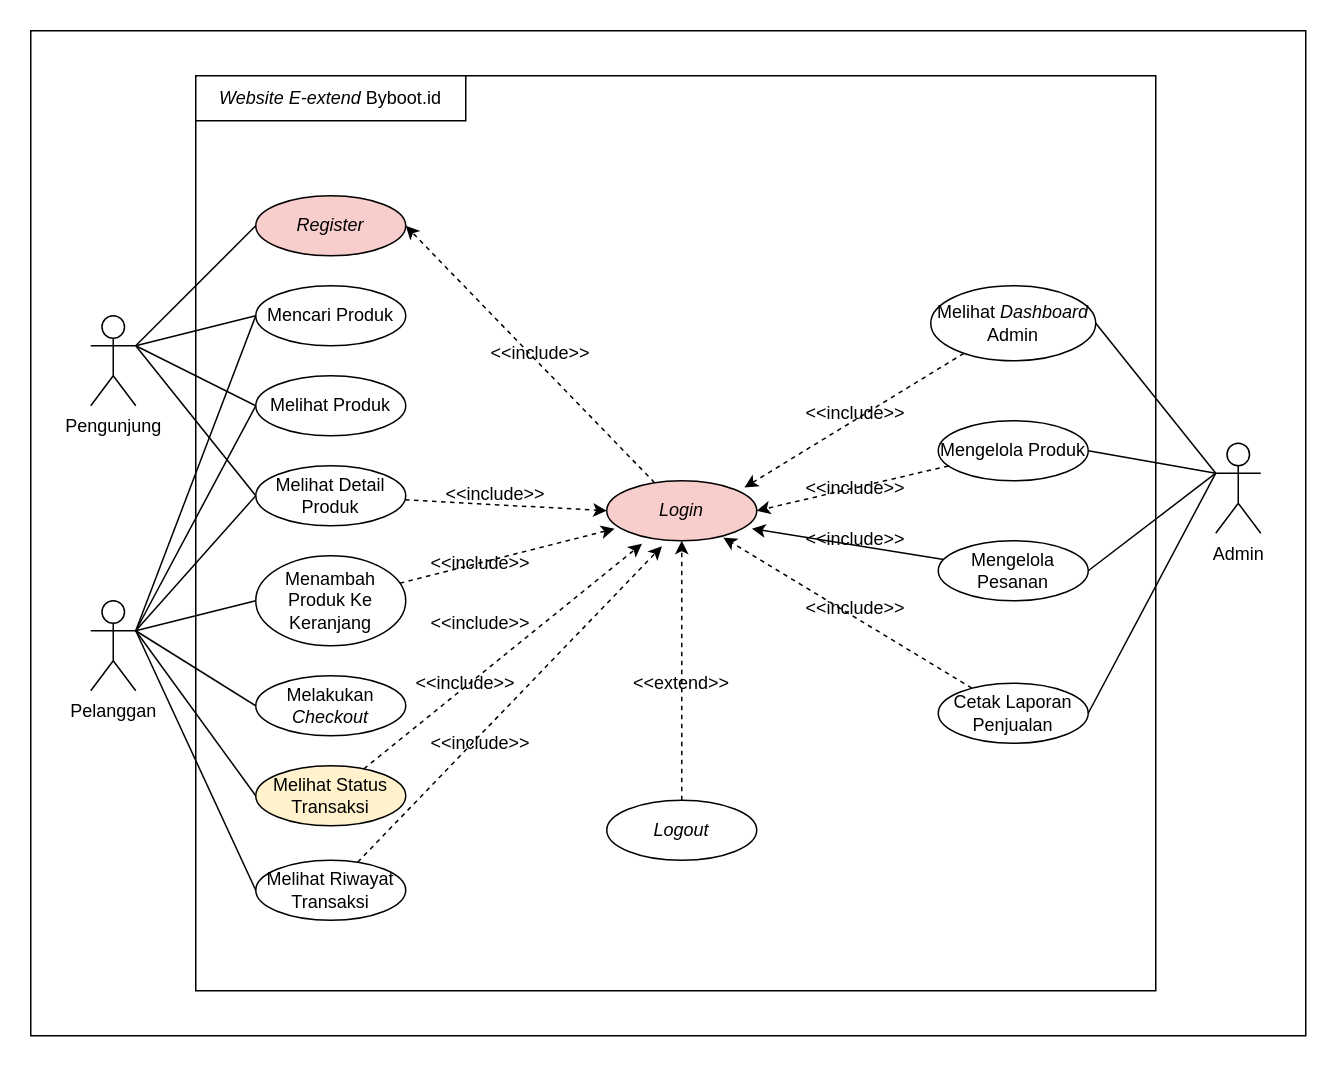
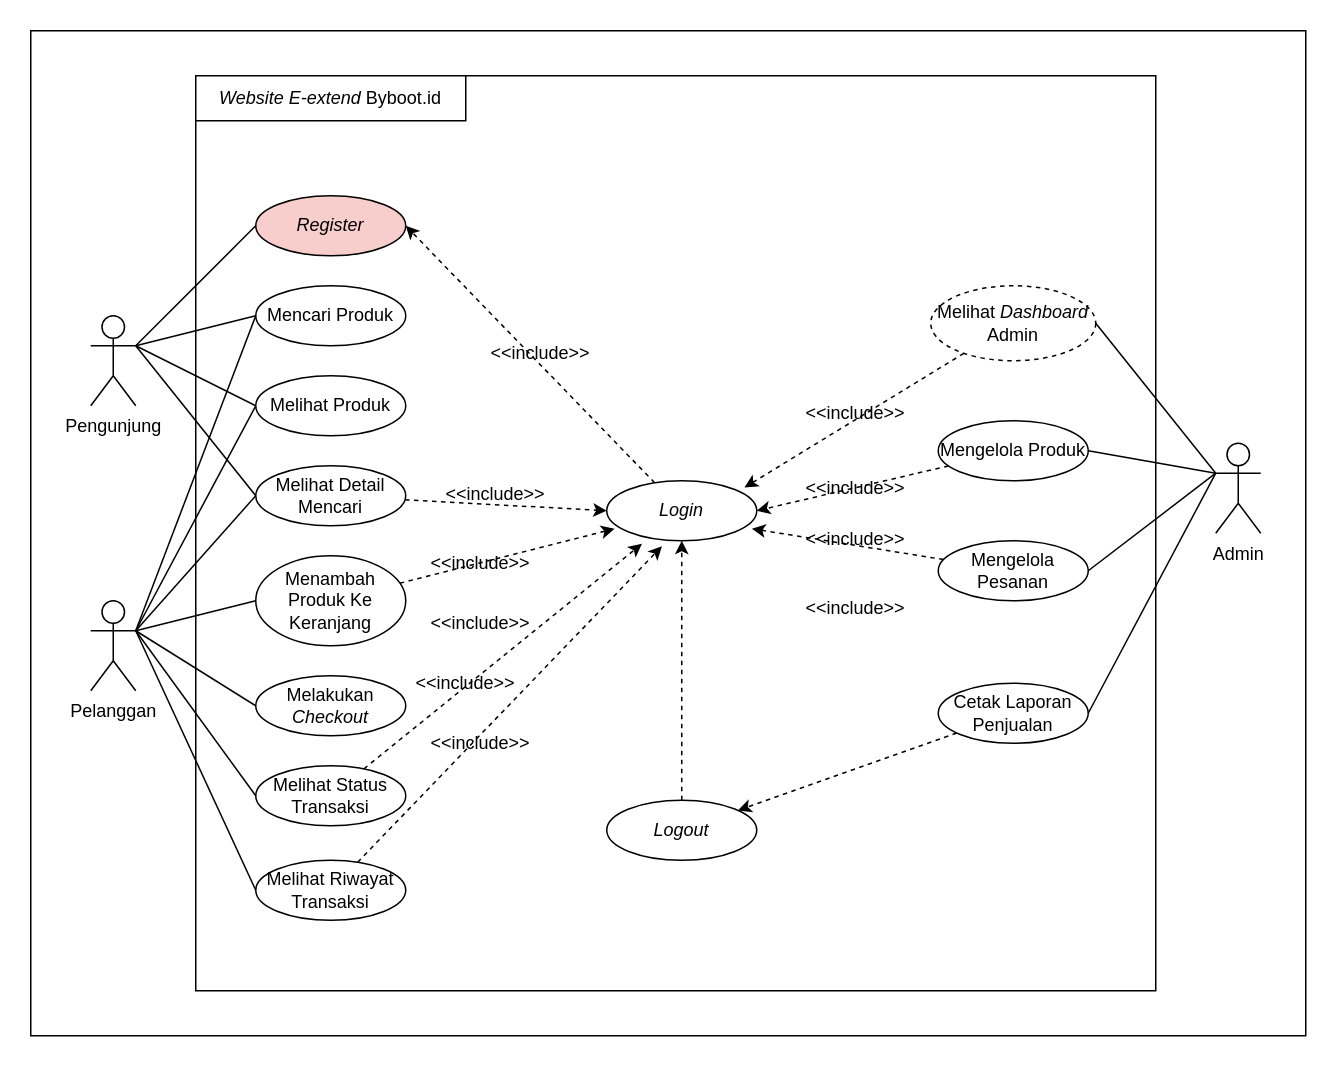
(1013, 323) -> (1013, 323)
(331, 496) -> (331, 496)
(682, 511) -> (682, 511)
(853, 545) -> (853, 545)
(852, 616) -> (852, 770)
(682, 683) -> none
(331, 796) -> (331, 796)
